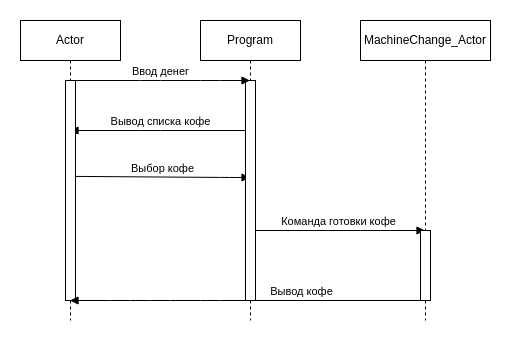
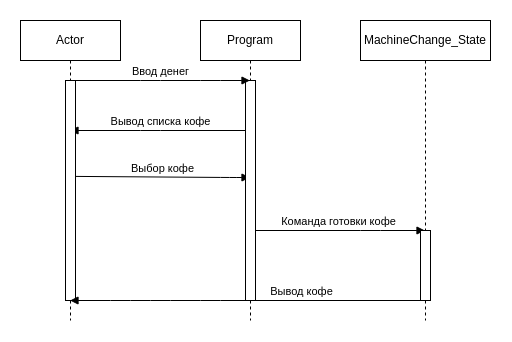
(426, 41) -> (426, 41)
